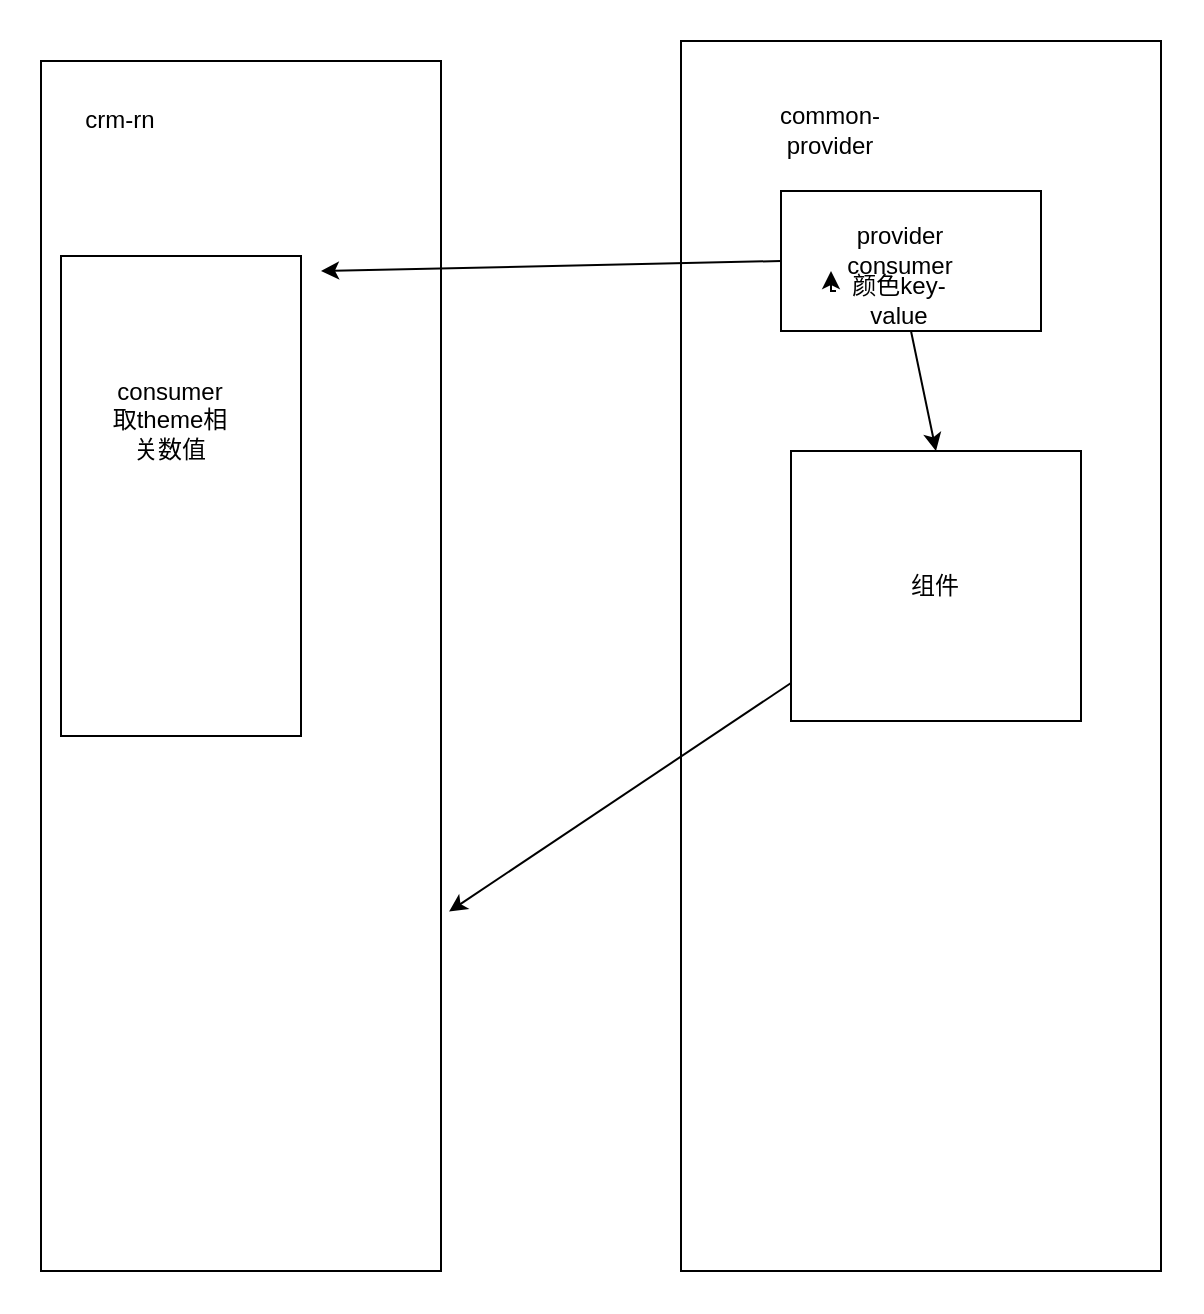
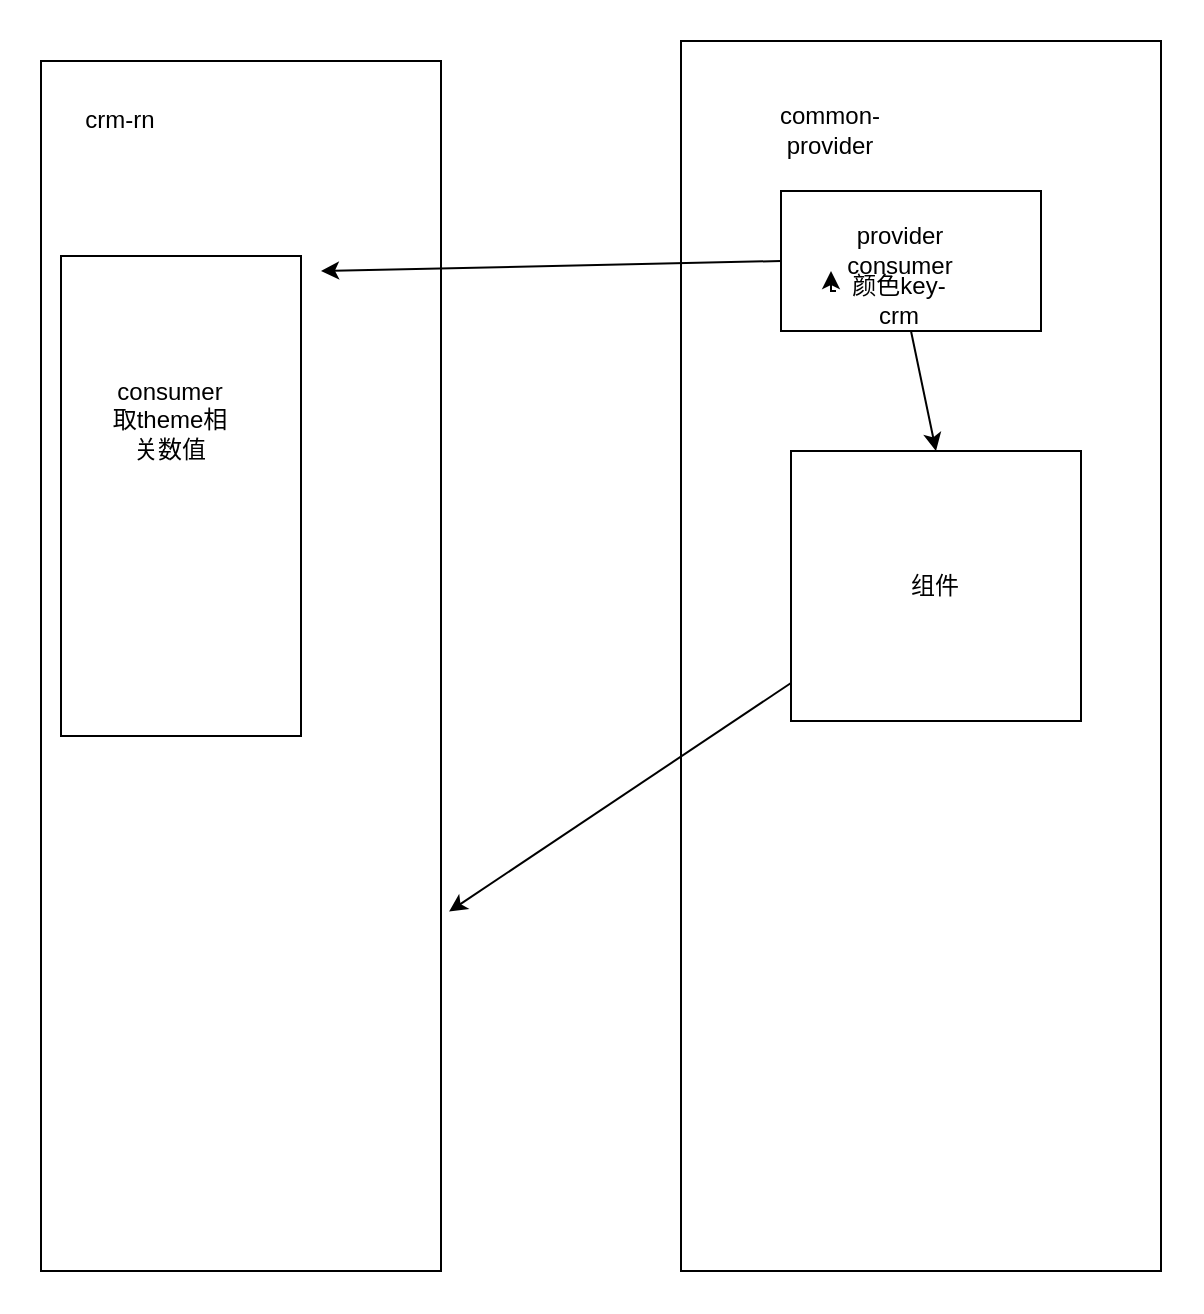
(900, 301) -> (900, 301)
